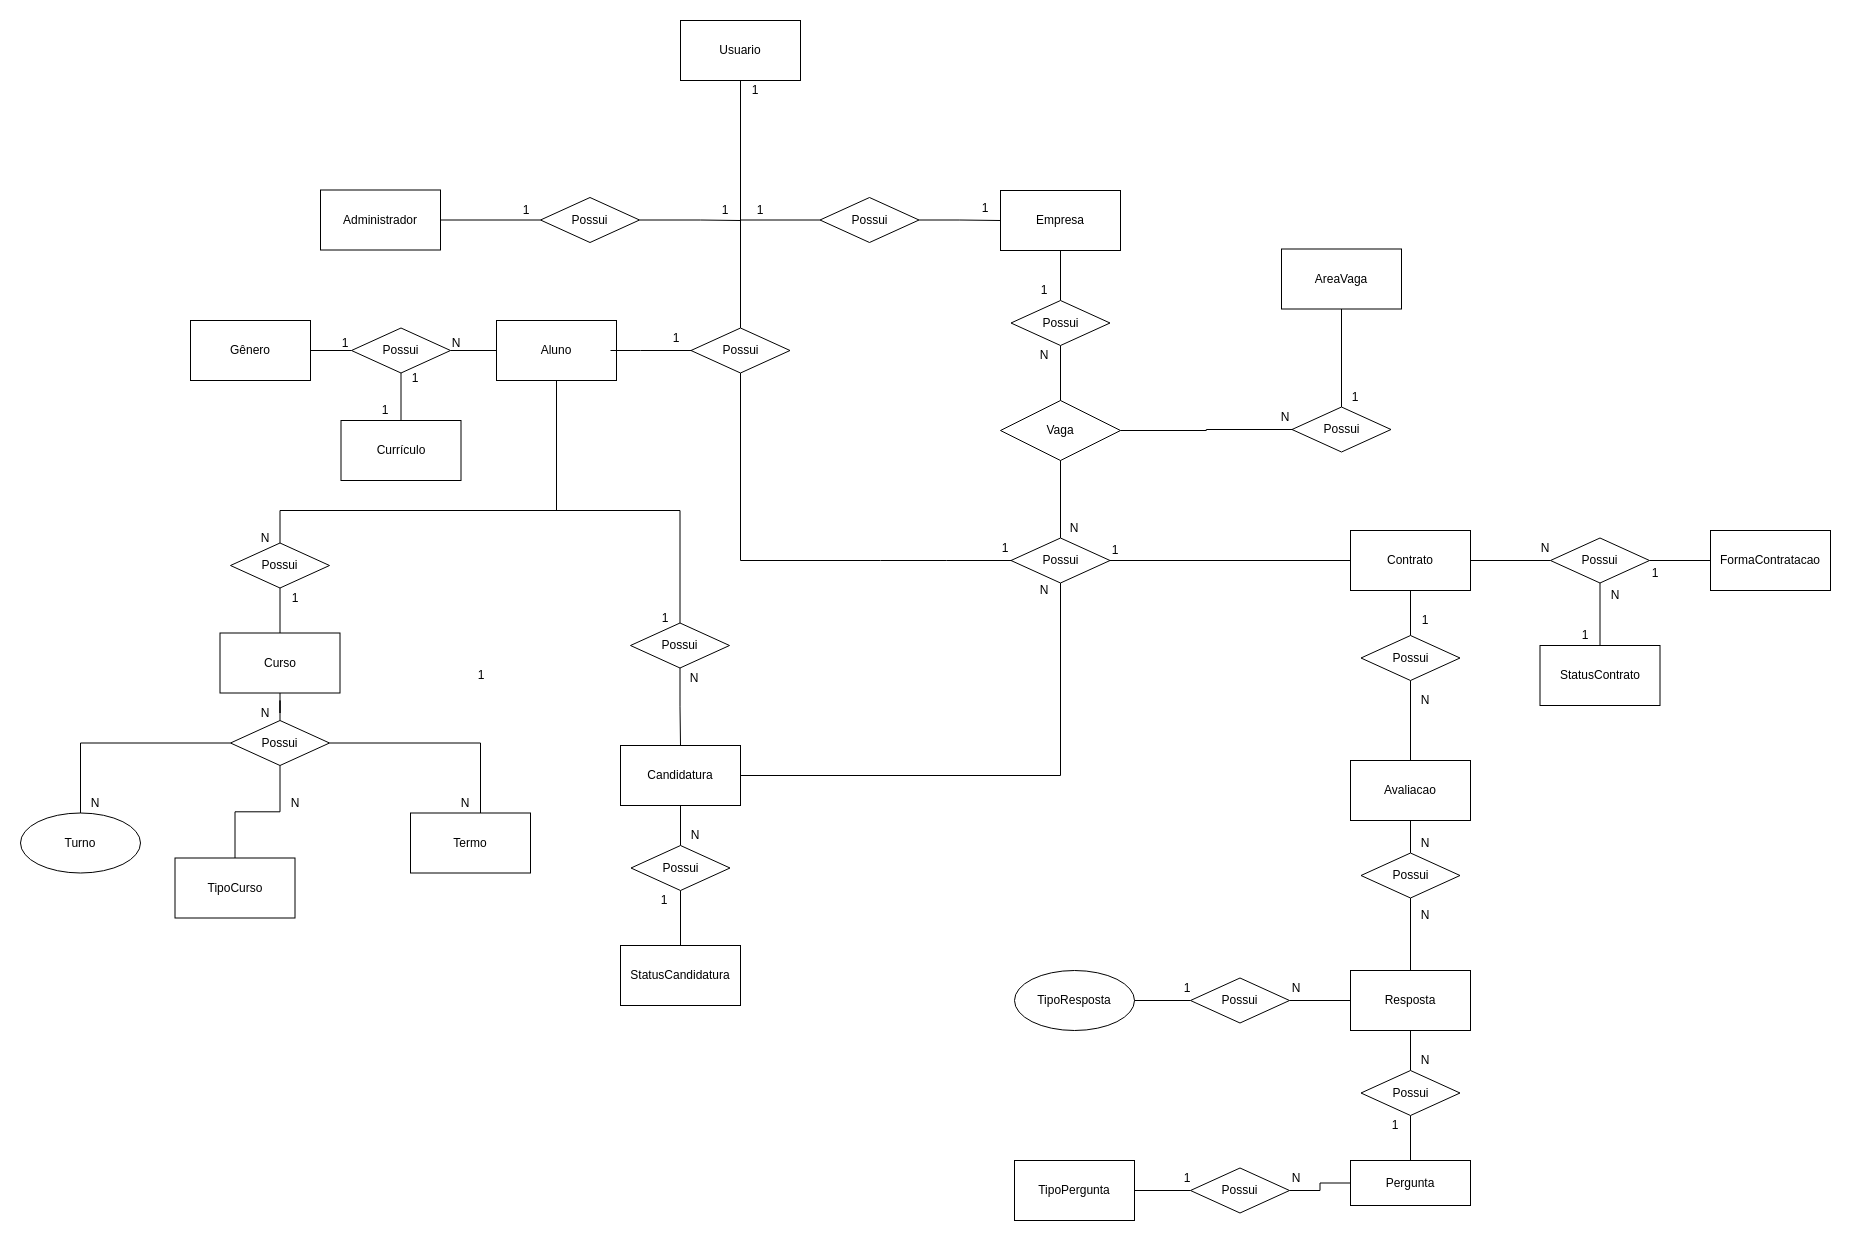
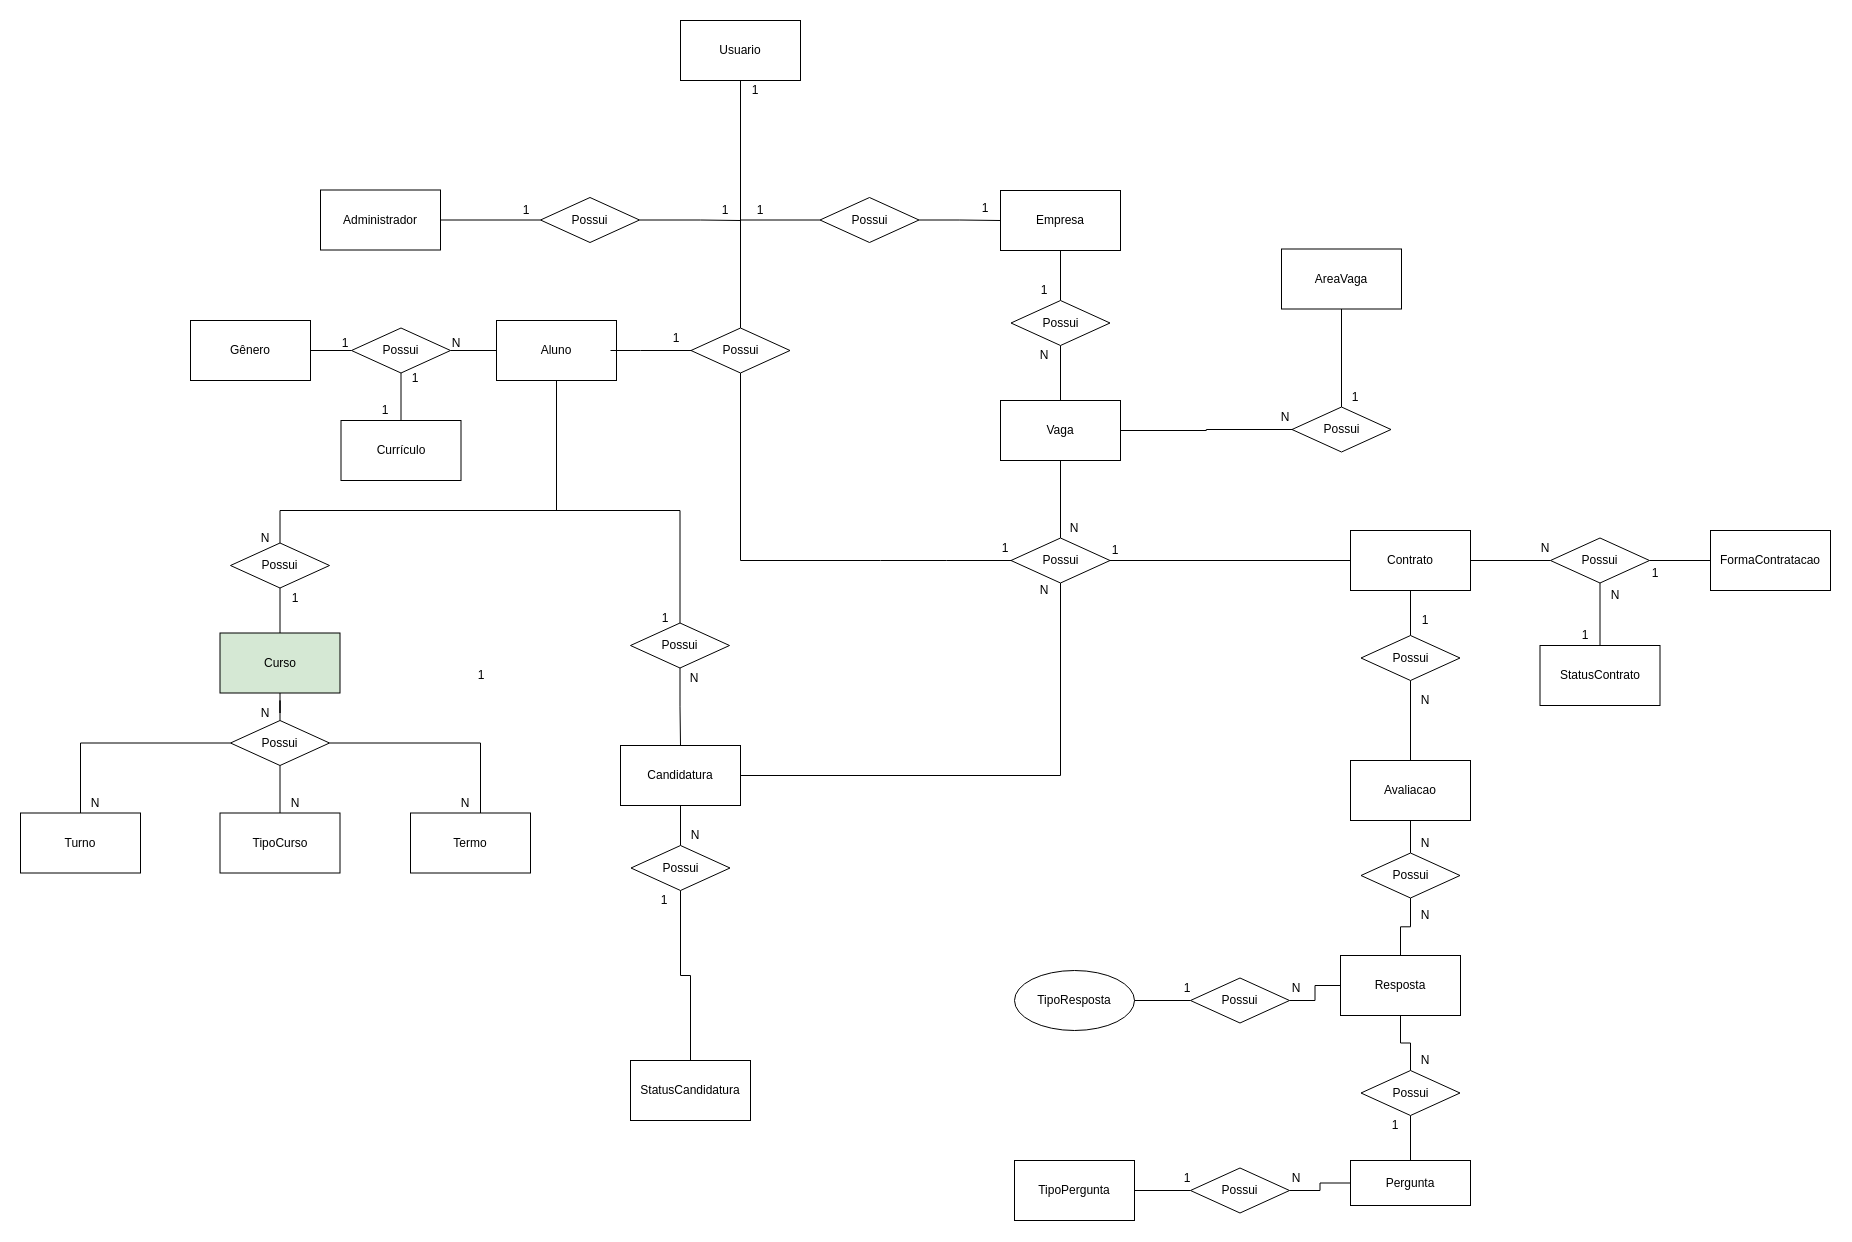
(1061, 431) -> (1061, 431)
(280, 663) -> (280, 663)
(81, 843) -> (81, 843)
(235, 888) -> (280, 843)
(681, 976) -> (691, 1091)
(1411, 1001) -> (1401, 986)
